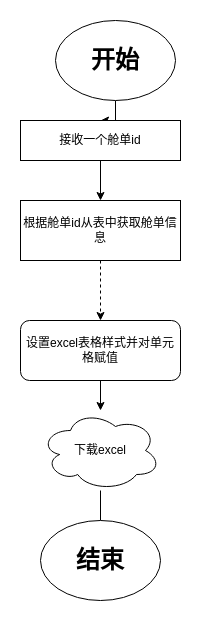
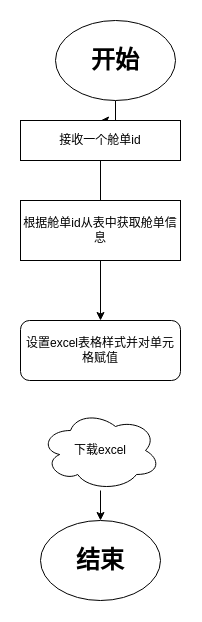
(101, 192) -> (101, 195)
(101, 288) -> (101, 288)
(101, 400) -> none
(101, 515) -> (101, 512)
